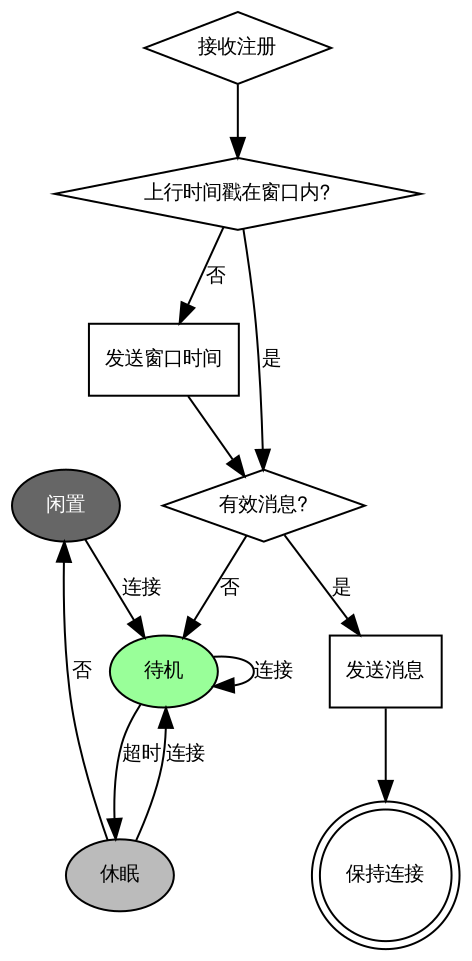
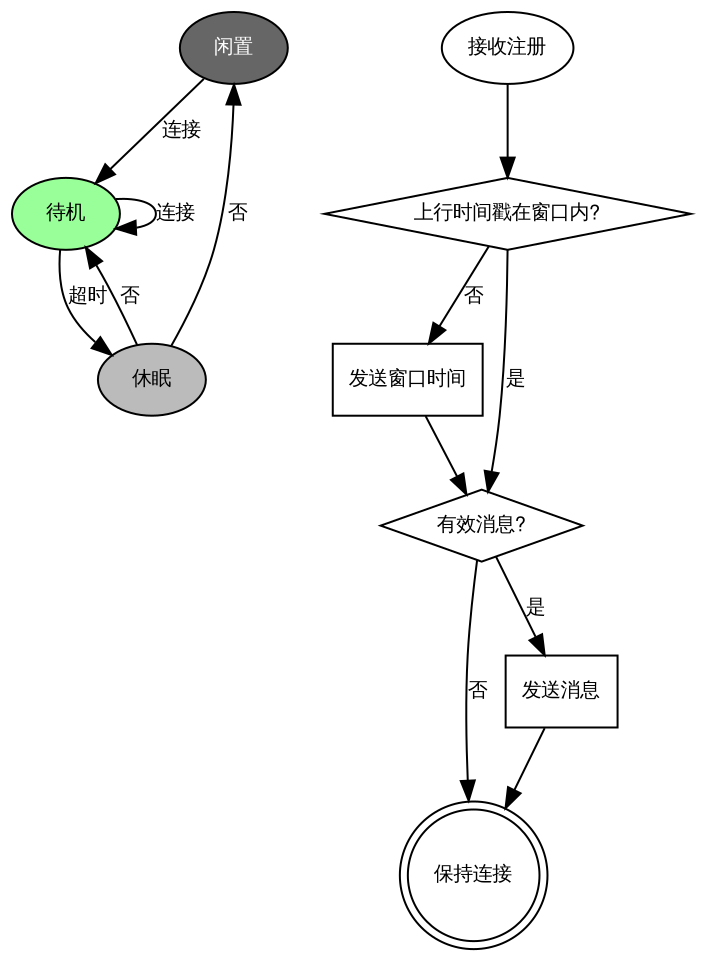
(238, 48) -> (508, 48)
(220, 578) -> (467, 670)
(186, 754) -> (130, 297)
